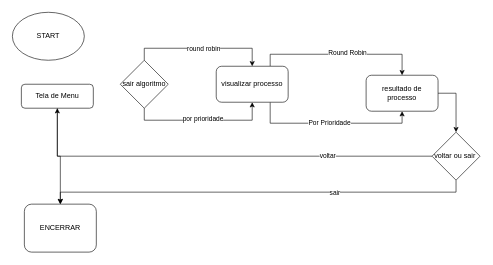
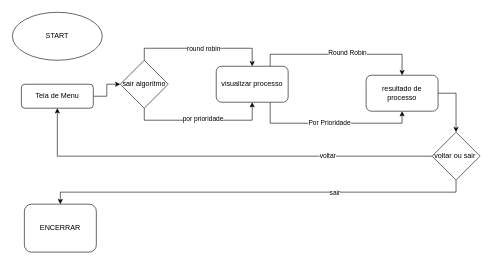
(48, 36) -> (57, 36)
(60, 174) -> (109, 84)
